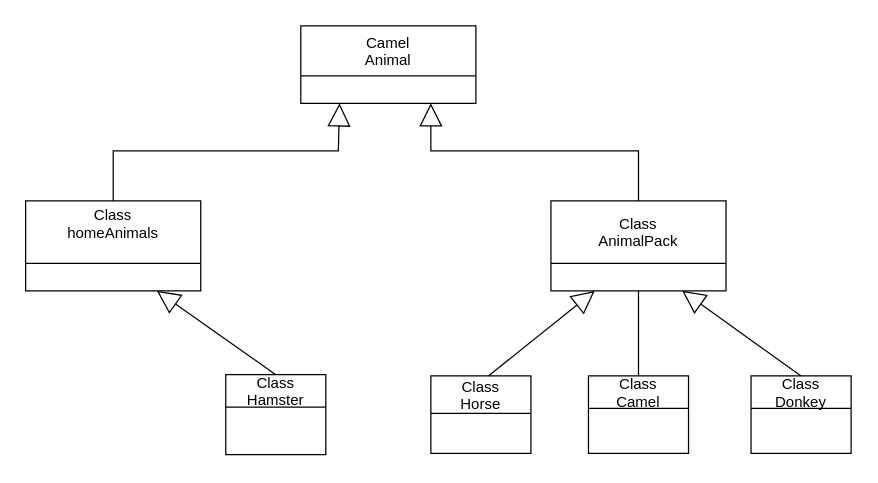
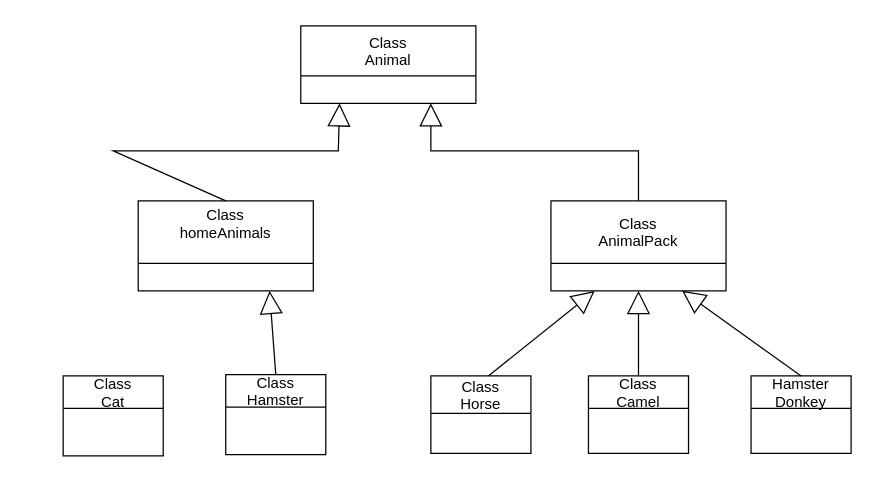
(388, 43) -> (388, 43)
(113, 246) -> (226, 246)
(638, 303) -> (638, 314)
(800, 384) -> (800, 384)
none -> (113, 416)
